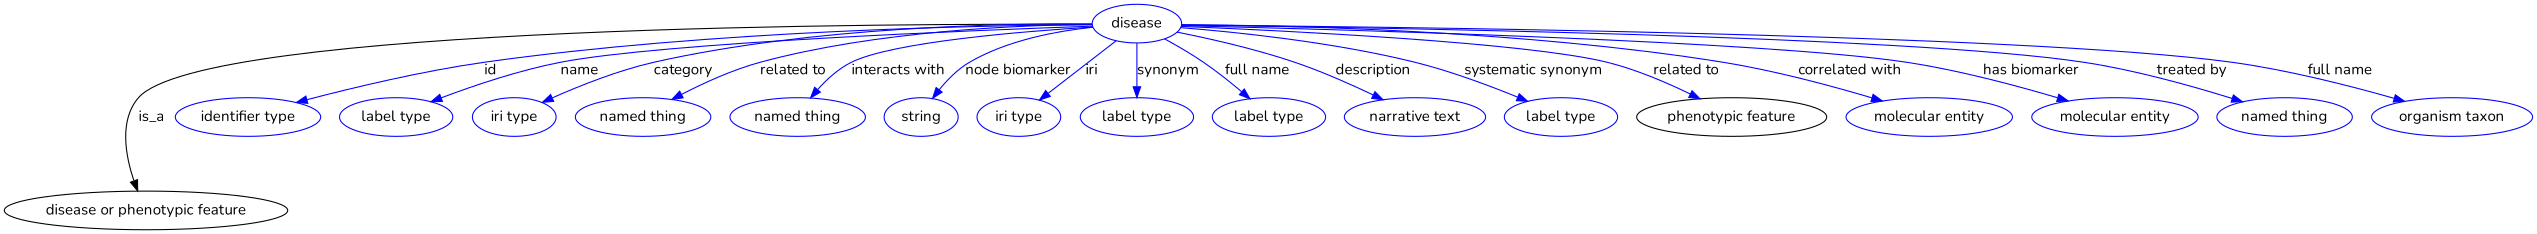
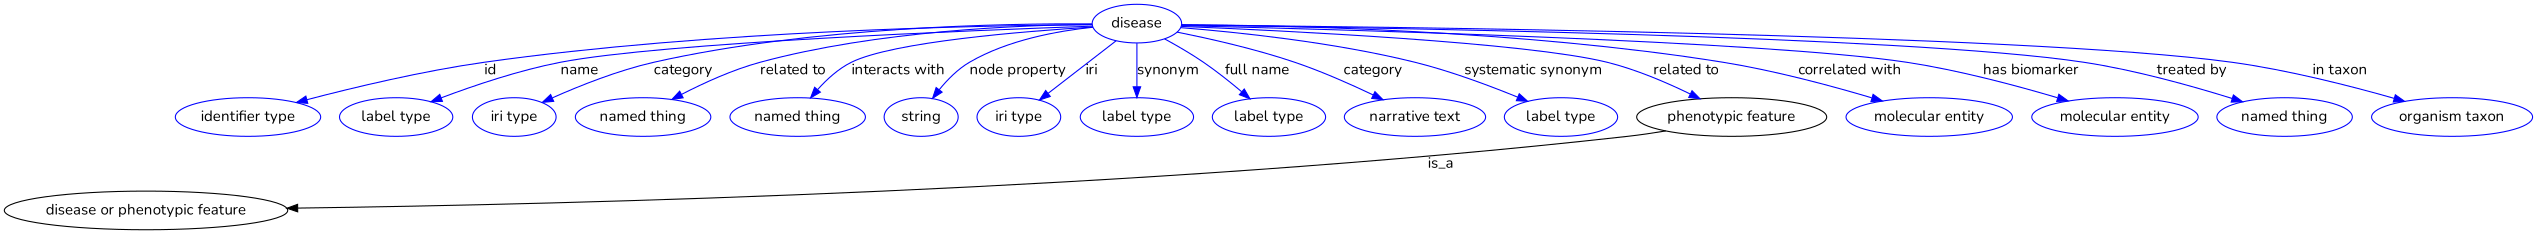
(568, 34) -> (983, 186)
(1018, 70) -> (1018, 70)
(1373, 70) -> (1373, 70)
(2340, 70) -> (2340, 70)
